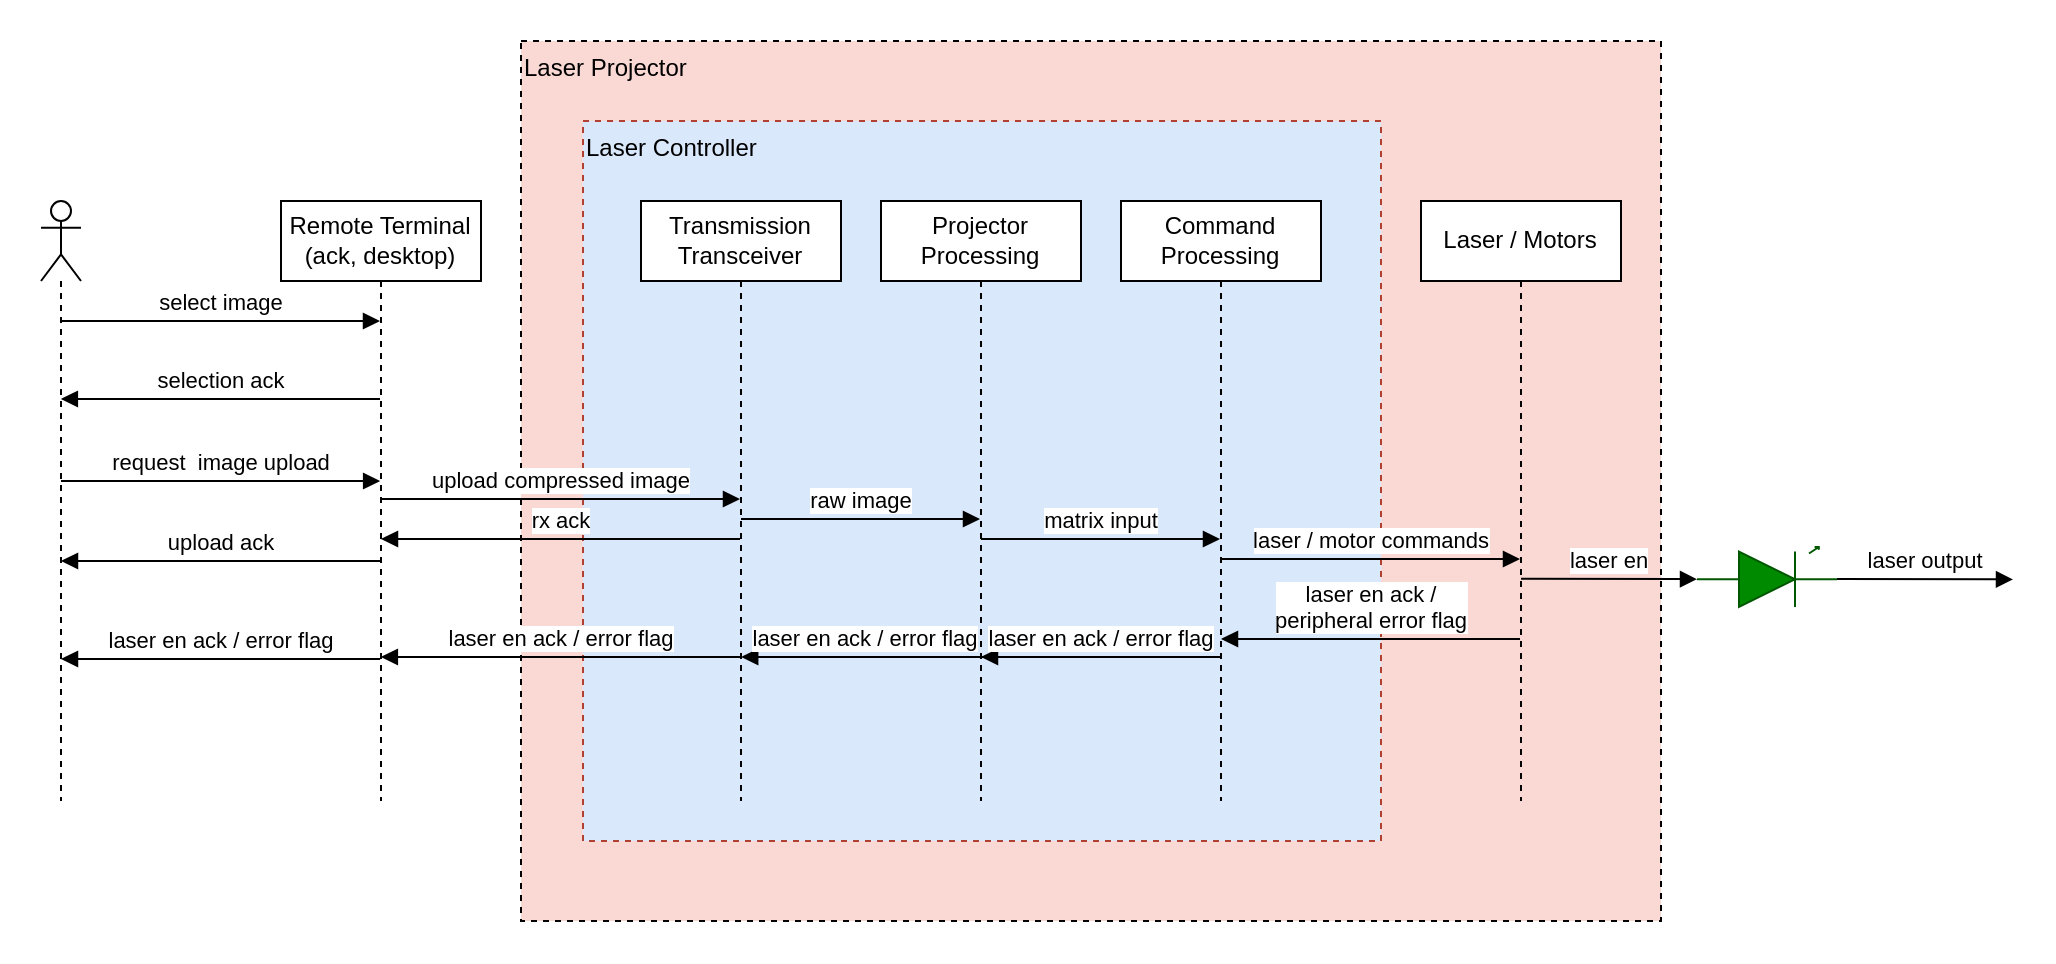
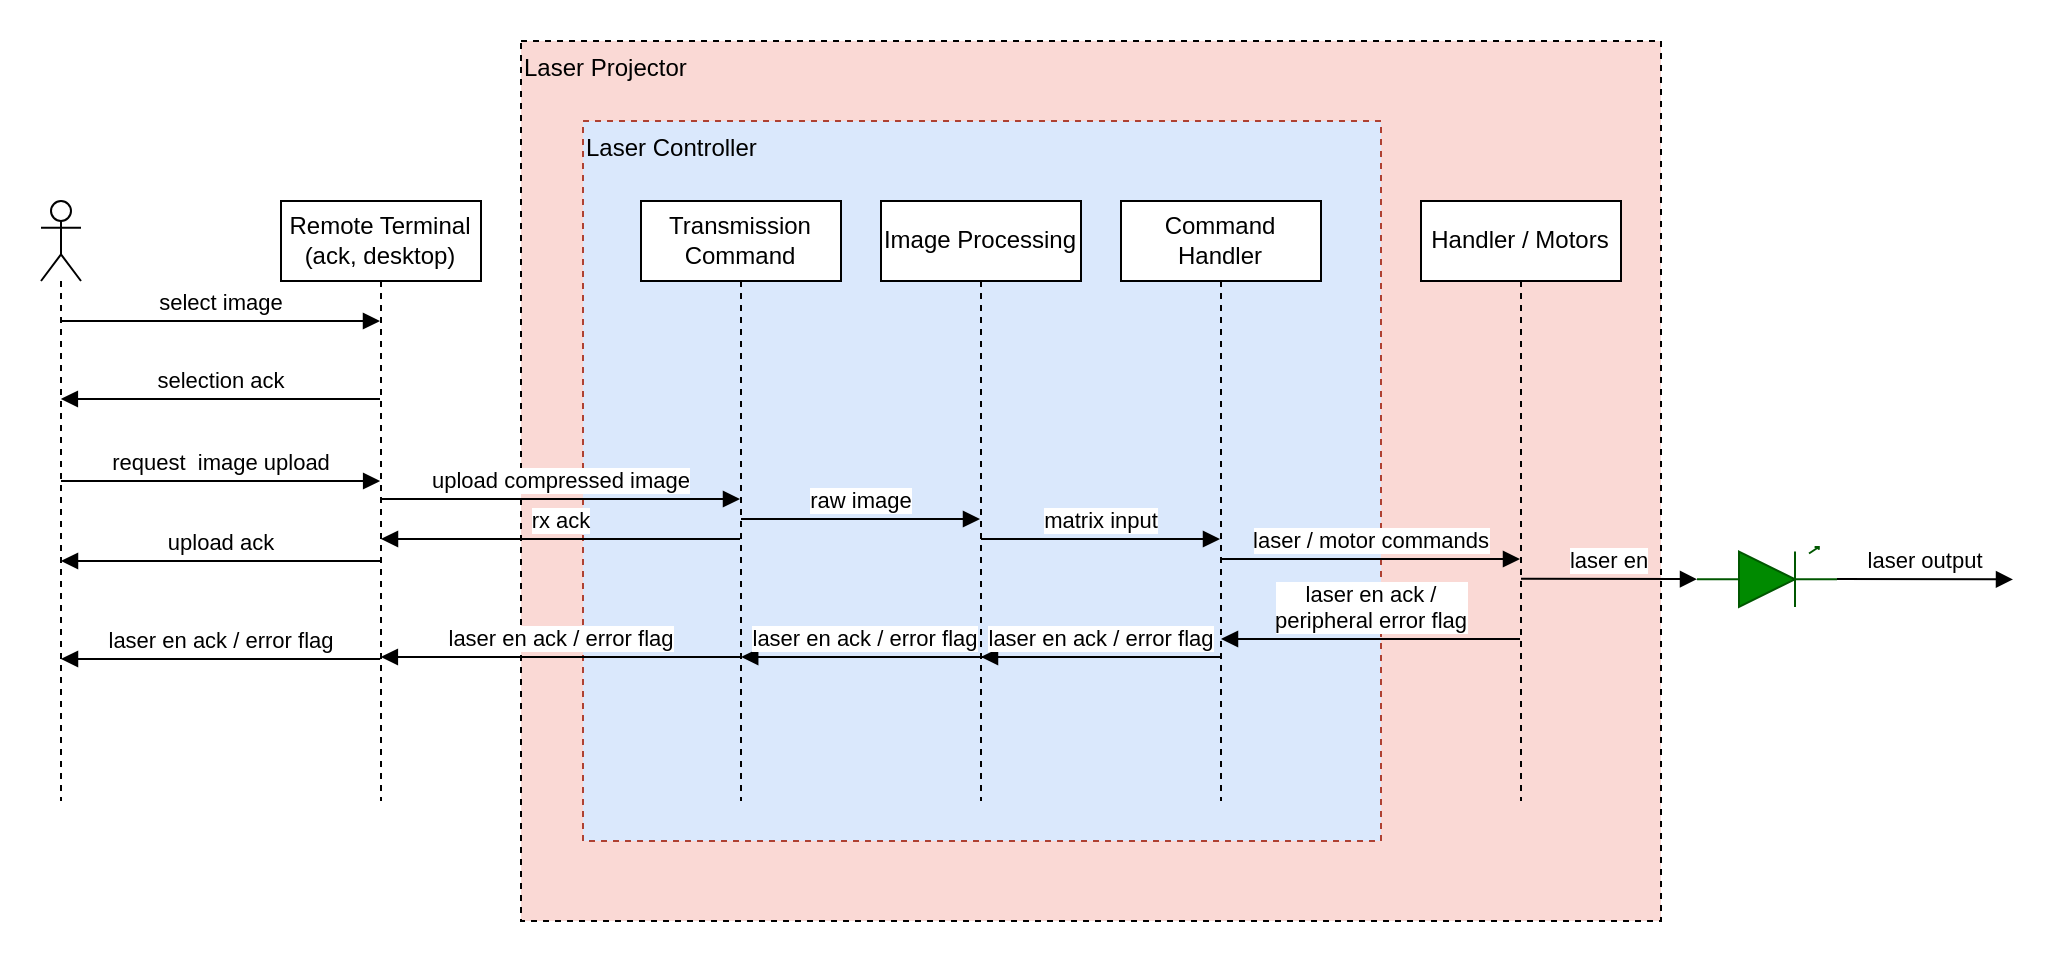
(741, 241) -> (741, 241)
(981, 241) -> (981, 241)
(1221, 241) -> (1221, 241)
(1521, 241) -> (1521, 241)
